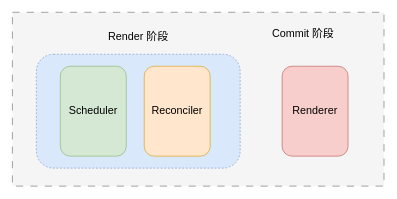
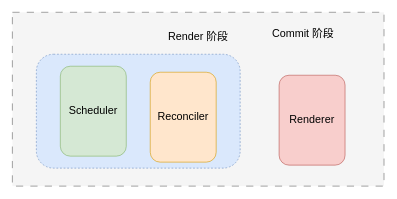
(138, 36) -> (198, 36)
(177, 111) -> (183, 117)
(315, 111) -> (312, 120)
